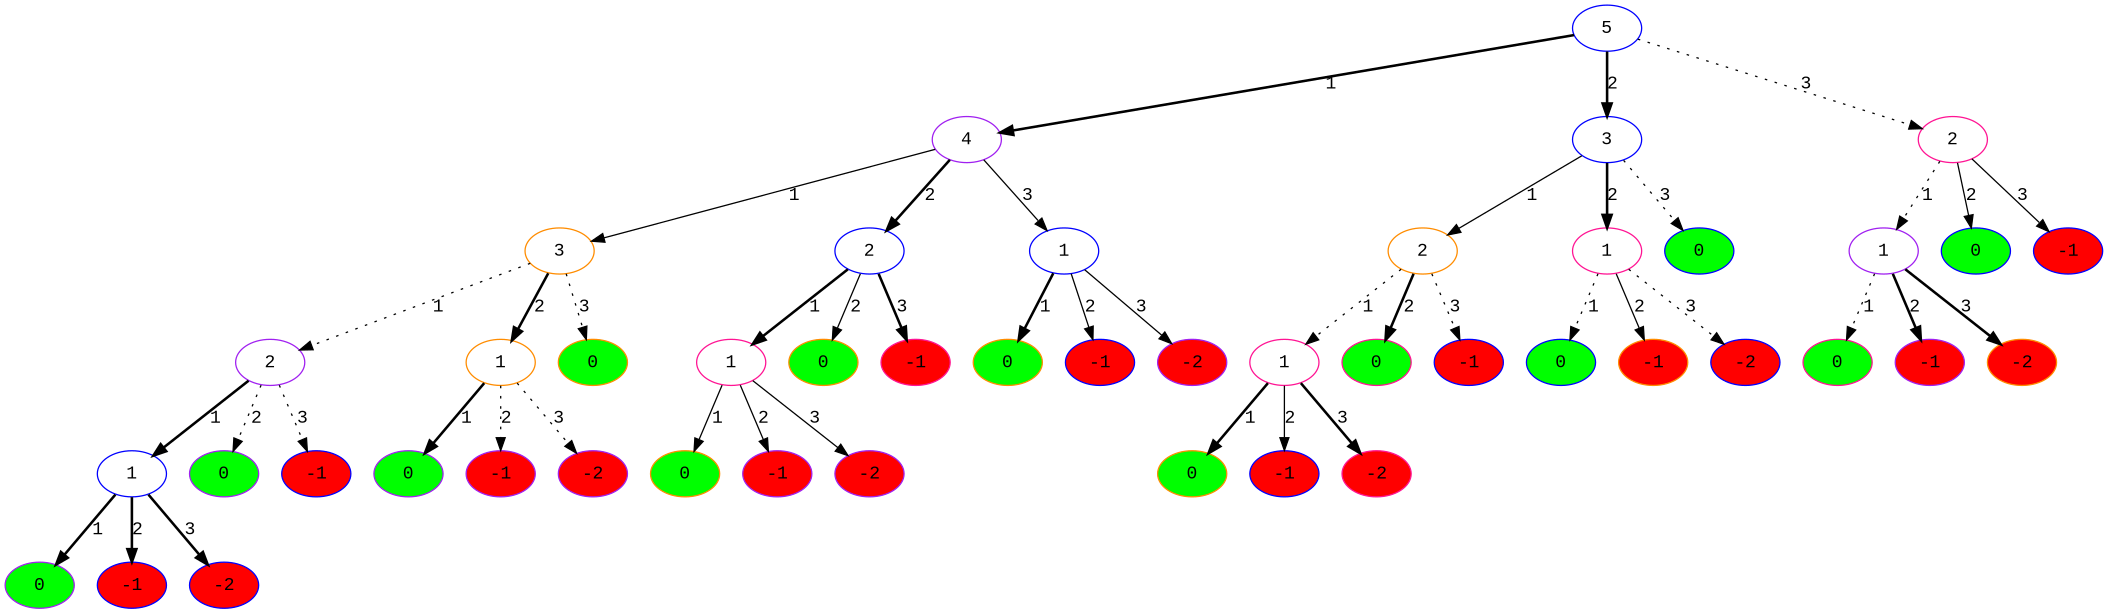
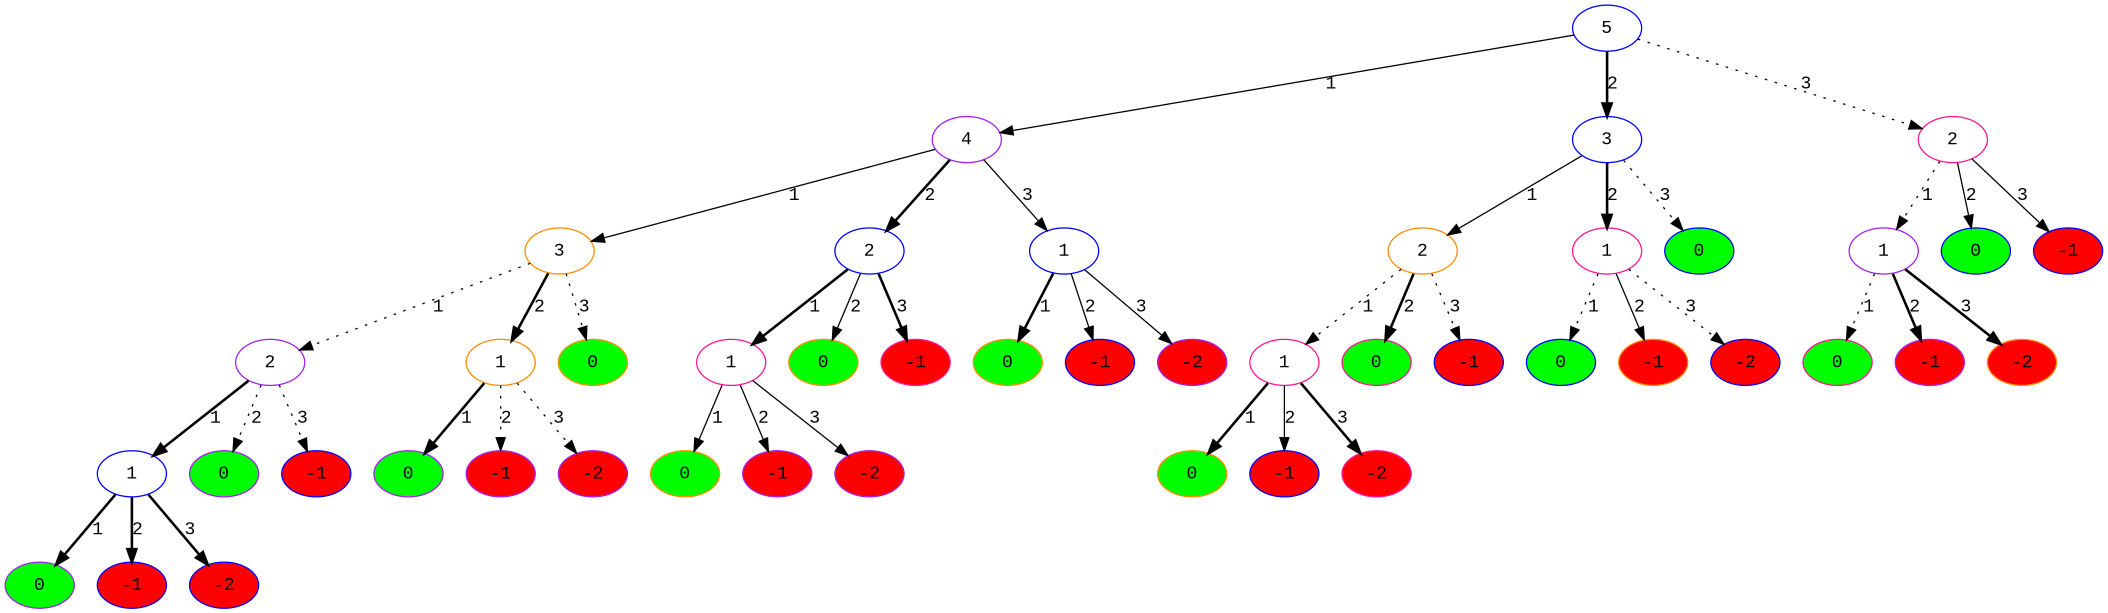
(1294, 83) -> (1294, 83)
